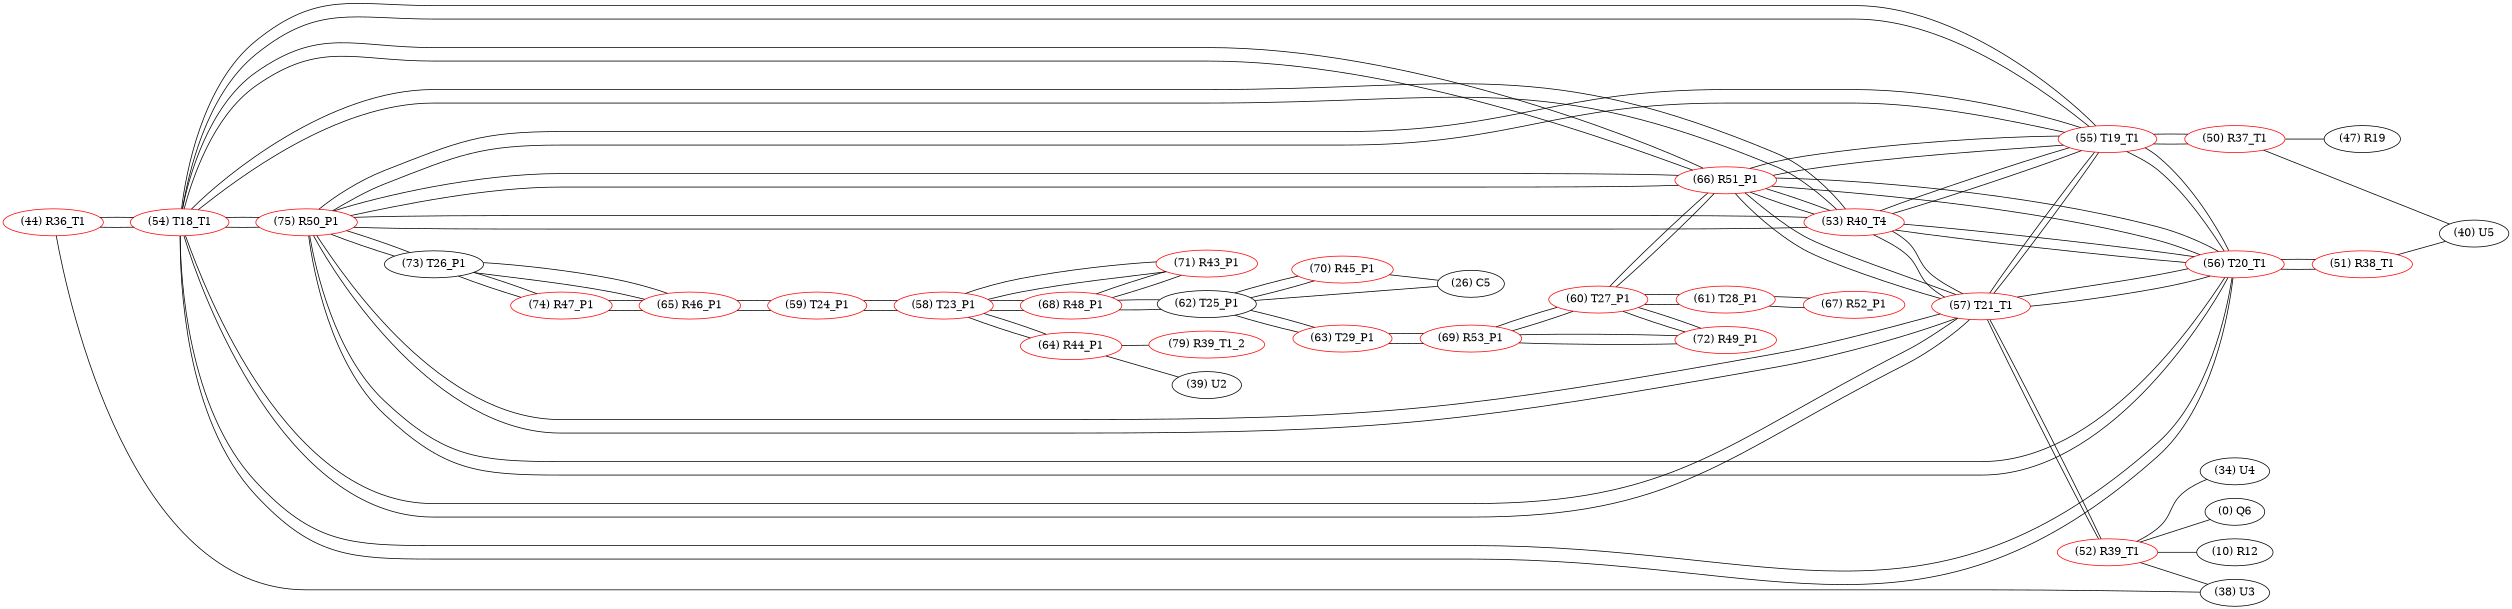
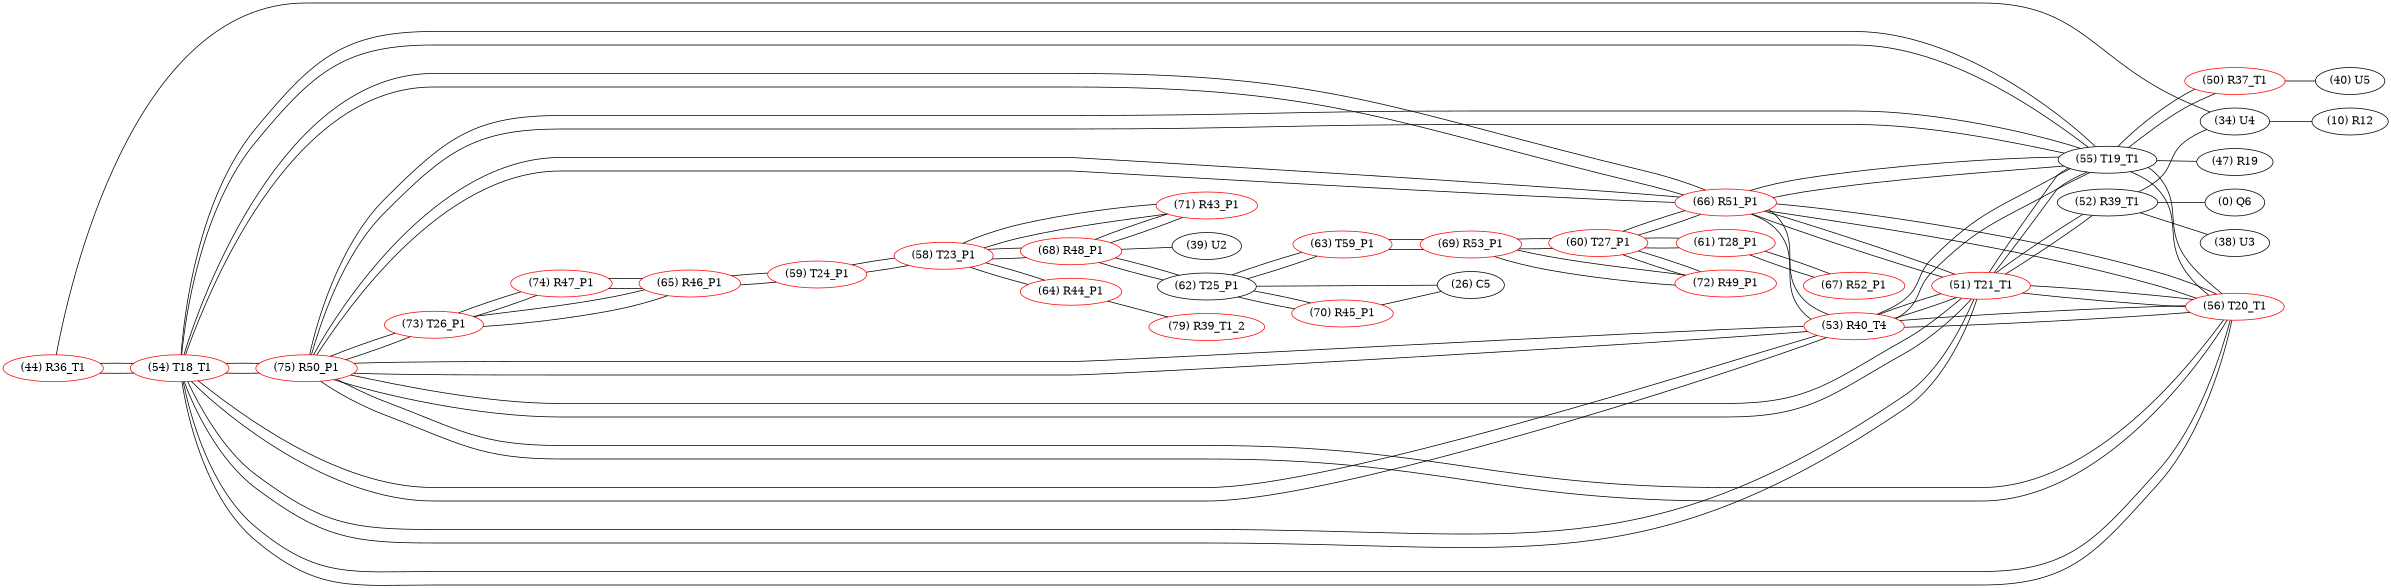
(2108, 139) -> (2108, 160)
(2305, 139) -> (2177, 161)
(434, 264) -> (434, 325)
(2362, 264) -> none
(1981, 306) -> (1981, 286)
(1342, 339) -> (1342, 244)
(1142, 367) -> (1147, 248)
(2108, 552) -> (2108, 202)
(2177, 552) -> (2291, 122)
(1020, 590) -> (1041, 3)
